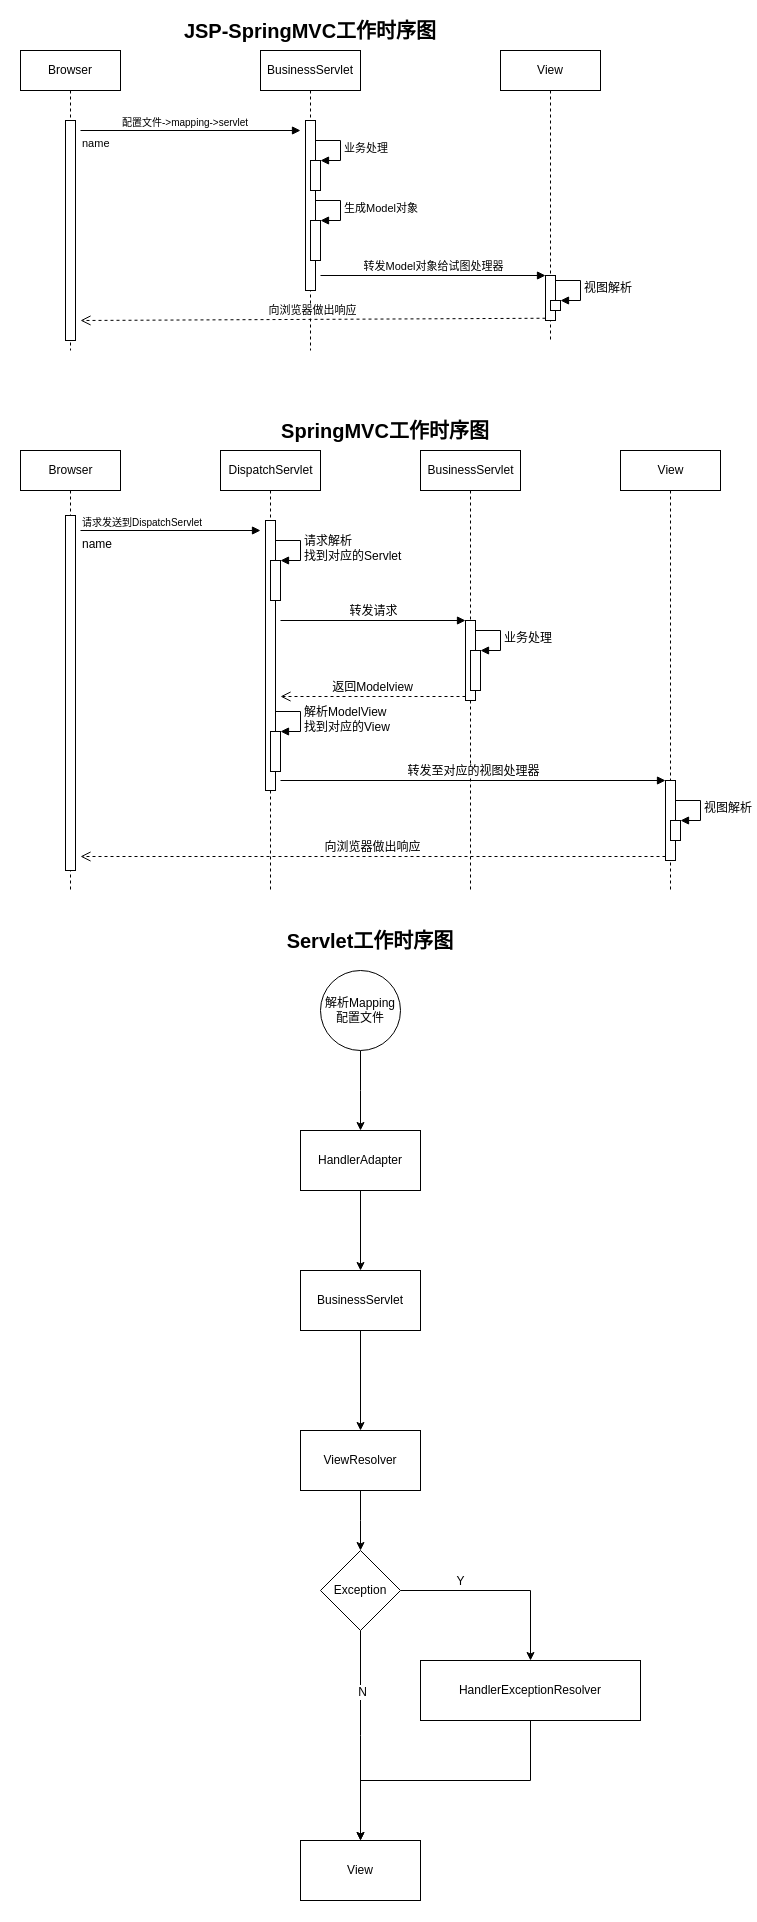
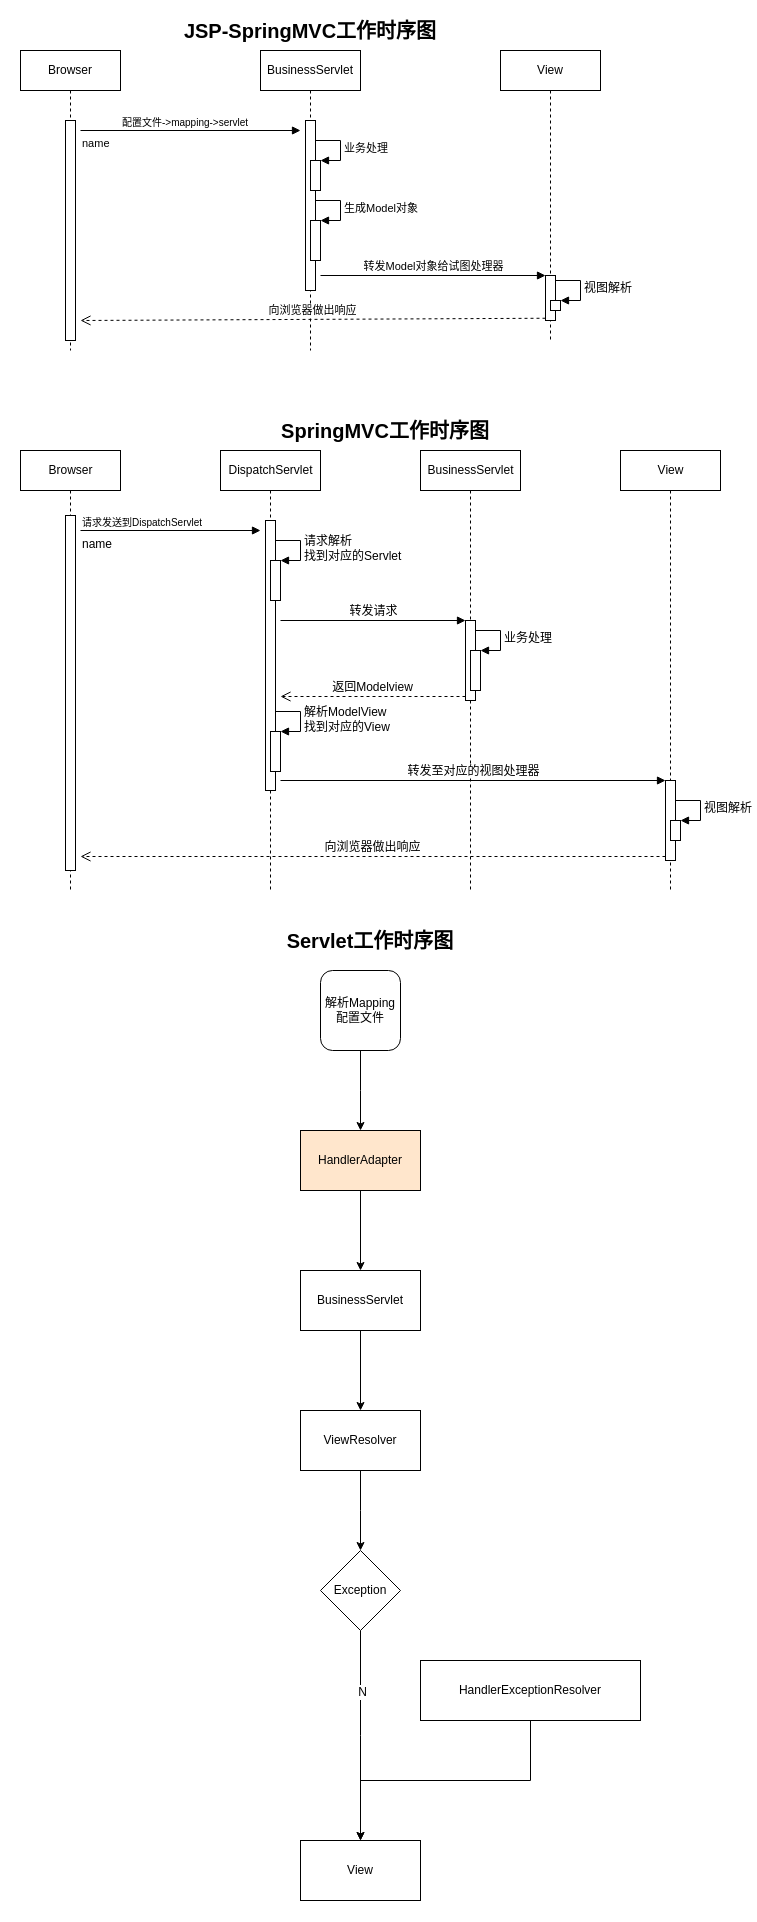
(361, 1011) -> (361, 1011)
(361, 1161) -> (361, 1161)
(361, 1461) -> (361, 1441)
(497, 1591) -> none
